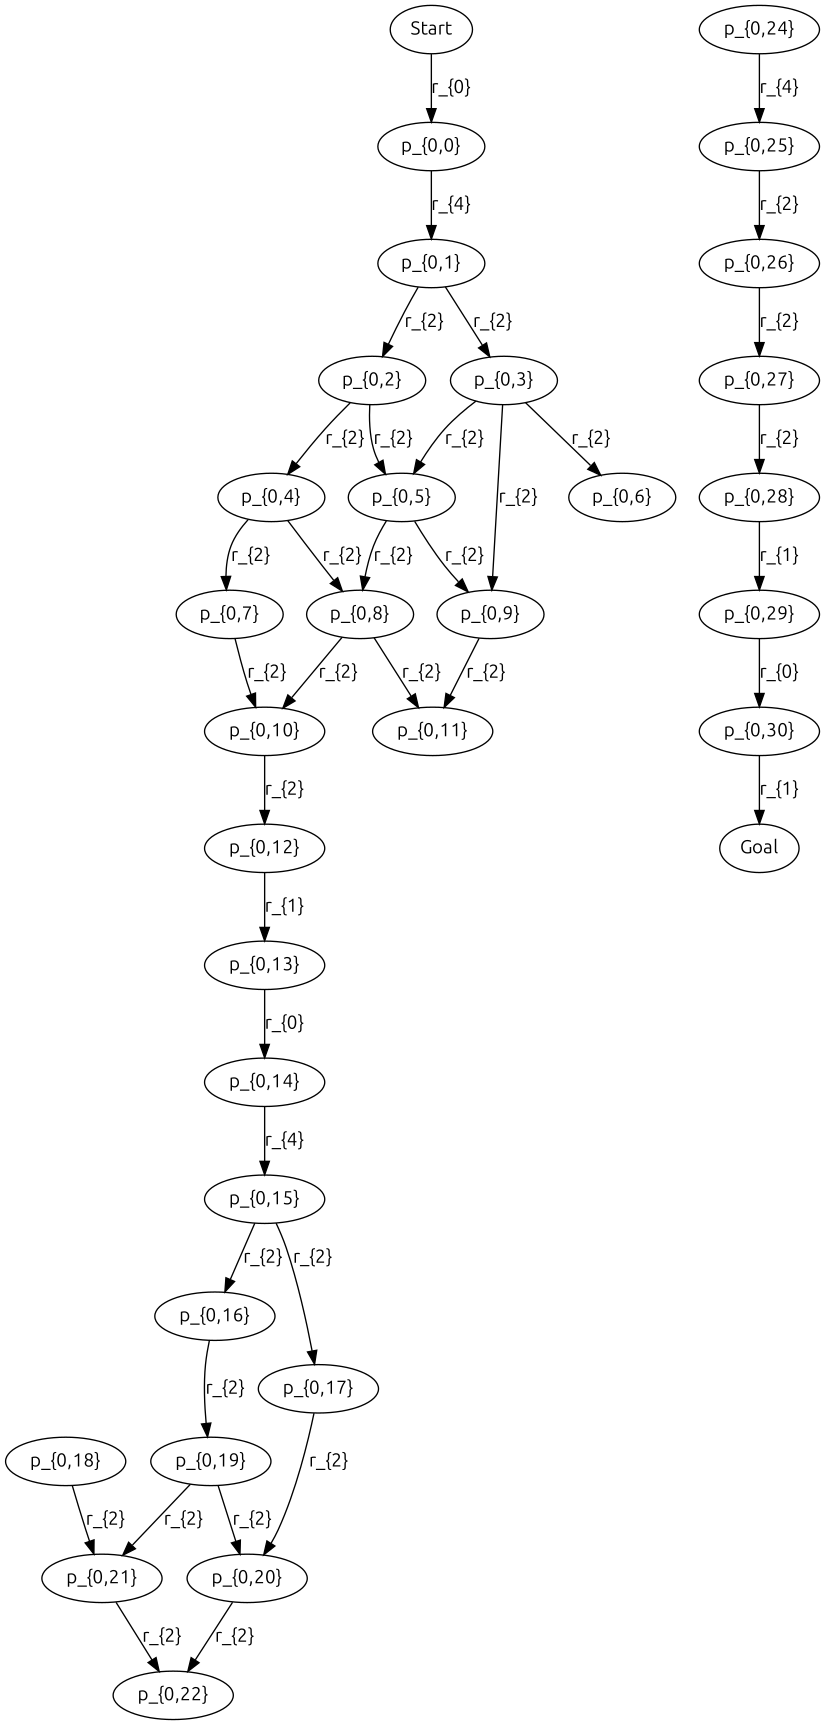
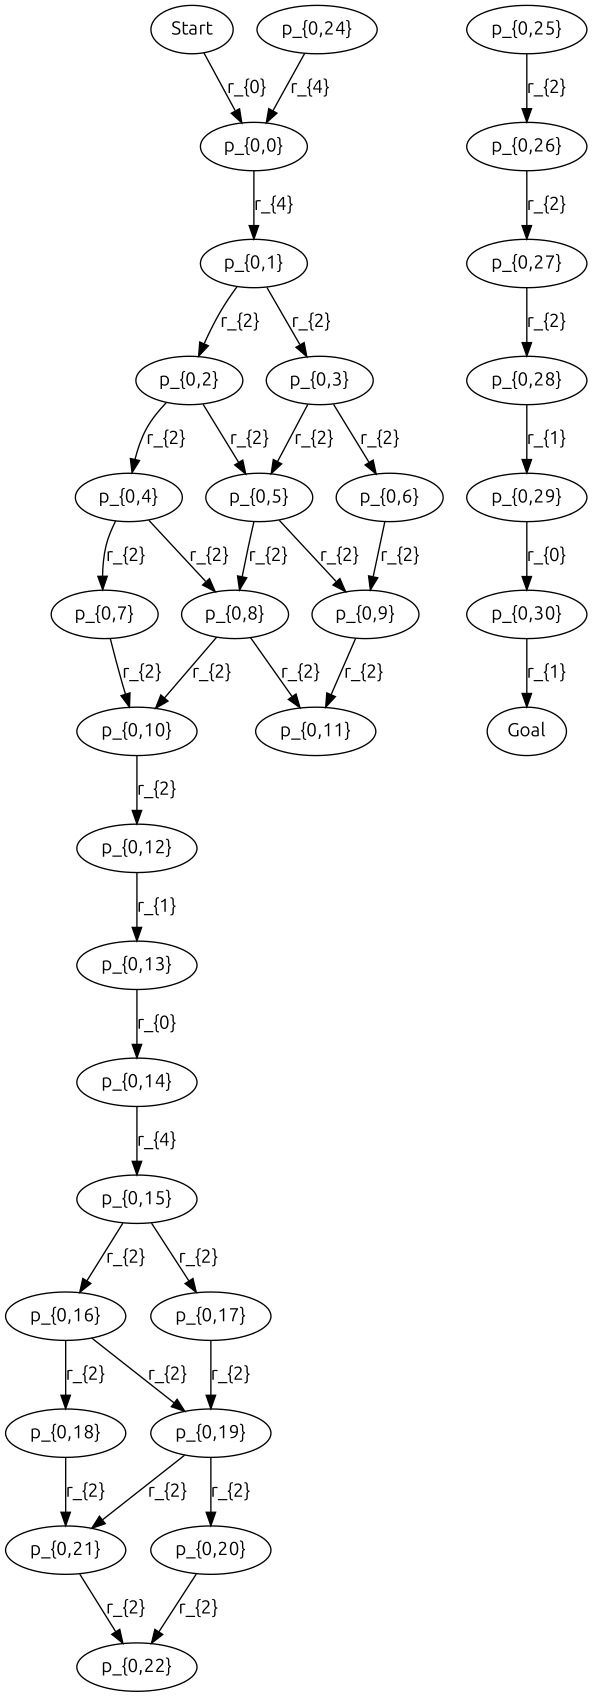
(759, 81) -> (289, 82)
(498, 491) -> (379, 549)
none -> (66, 1368)
(297, 1480) -> (211, 1368)
